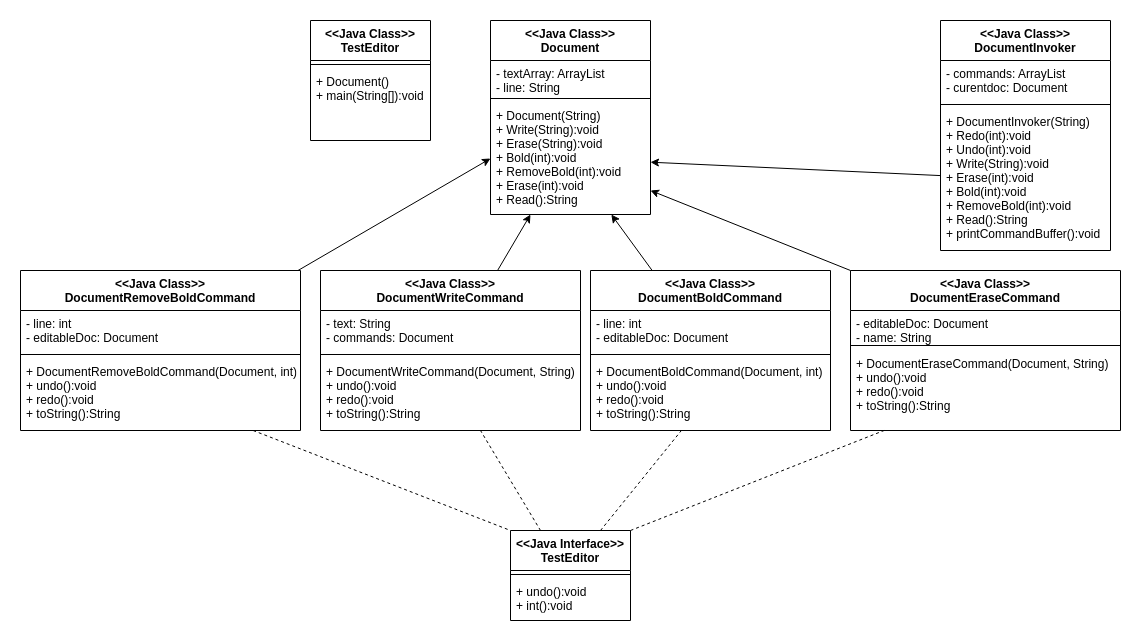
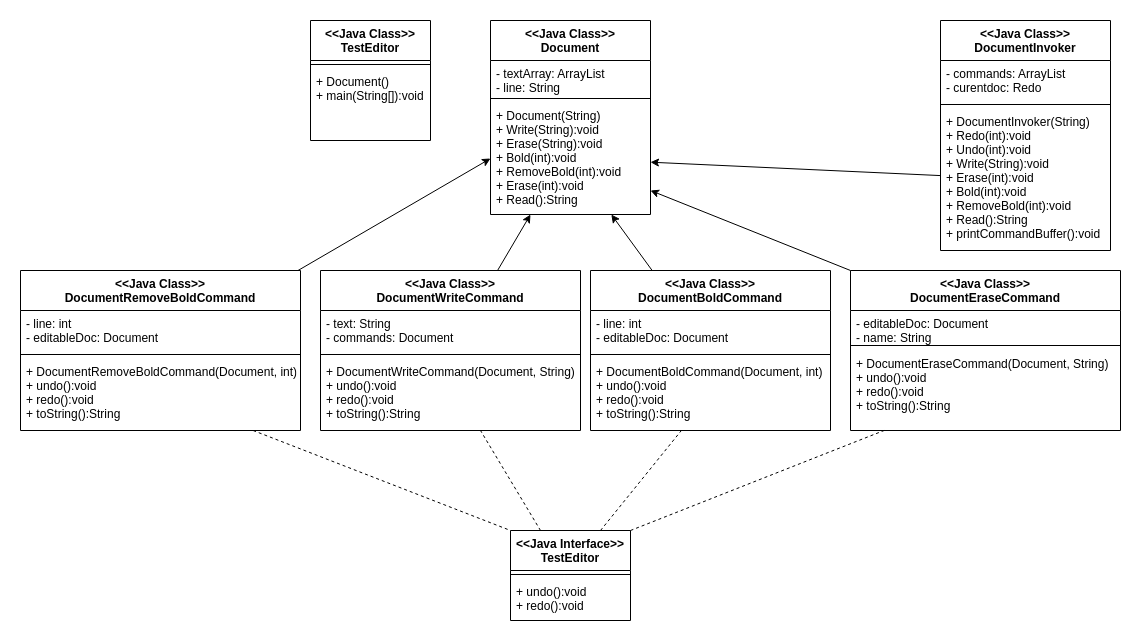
(1010, 74) -> (1010, 74)
(555, 592) -> (555, 592)
